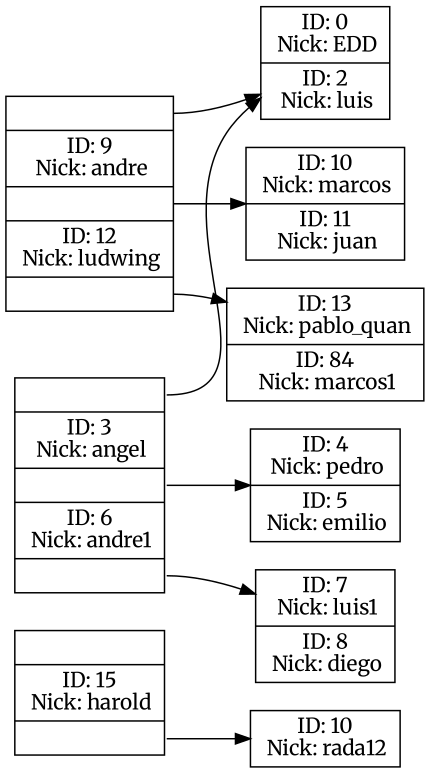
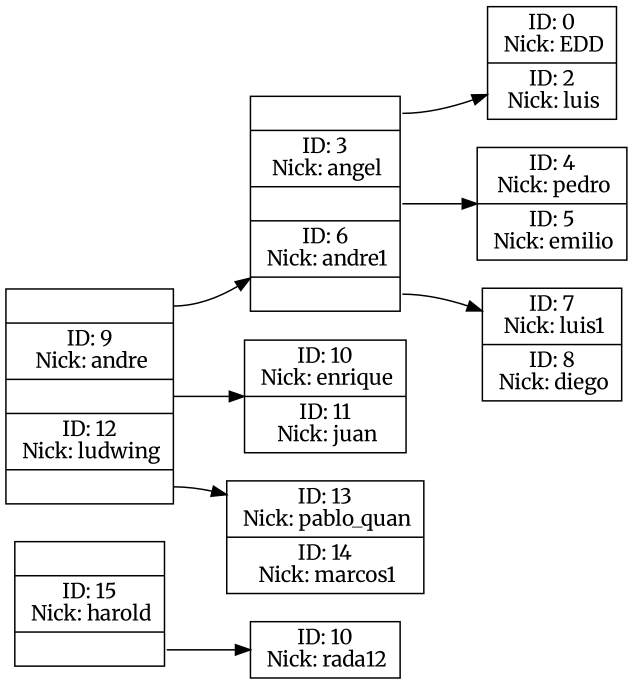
(210, 109) -> (207, 300)
(325, 186) -> (325, 379)
(325, 361) -> (325, 554)
